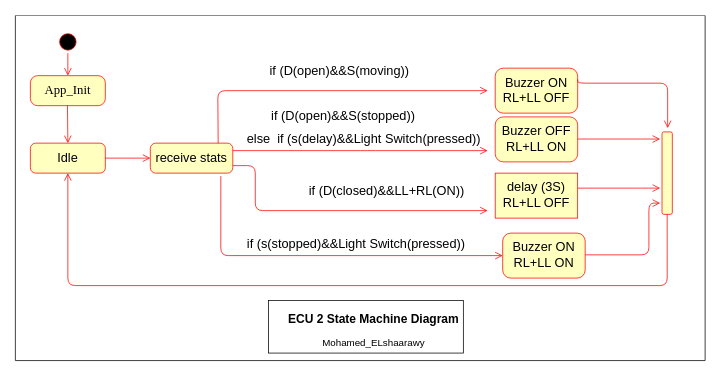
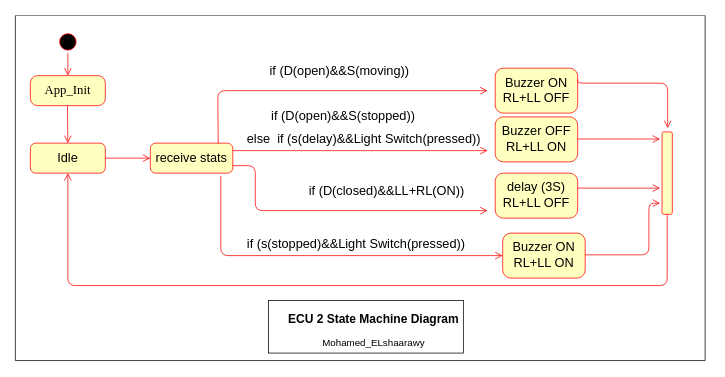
(537, 195) -> (537, 195)
